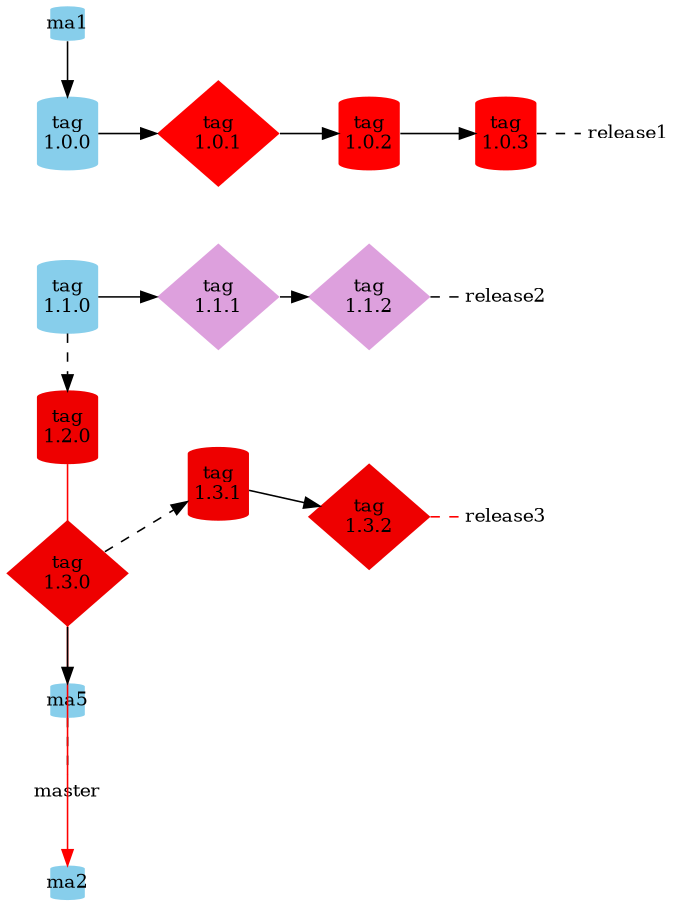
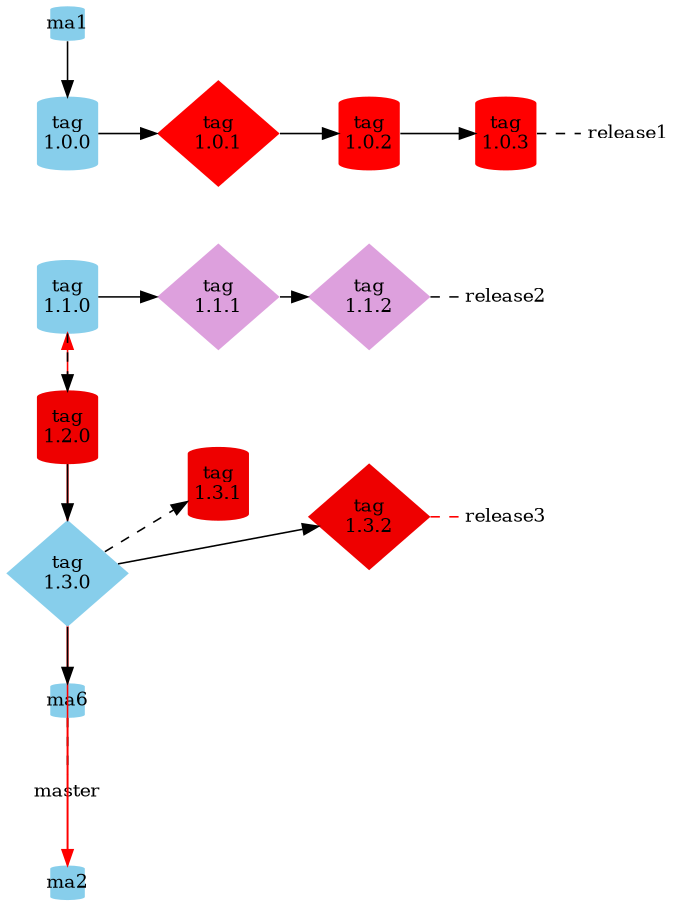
none -> (68, 484)
(277, 496) -> (210, 547)
(68, 573) -> (68, 573)
none -> (68, 607)
(68, 701) -> (68, 701)
